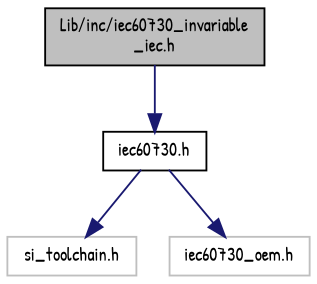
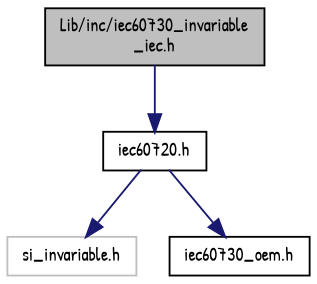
(155, 151) -> (155, 151)
(72, 256) -> (72, 256)
(240, 256) -> (240, 256)
